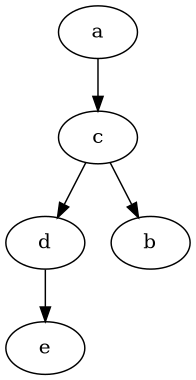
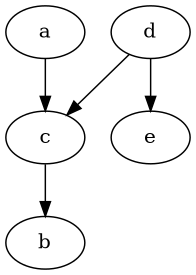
(75, 184) -> (103, 80)
